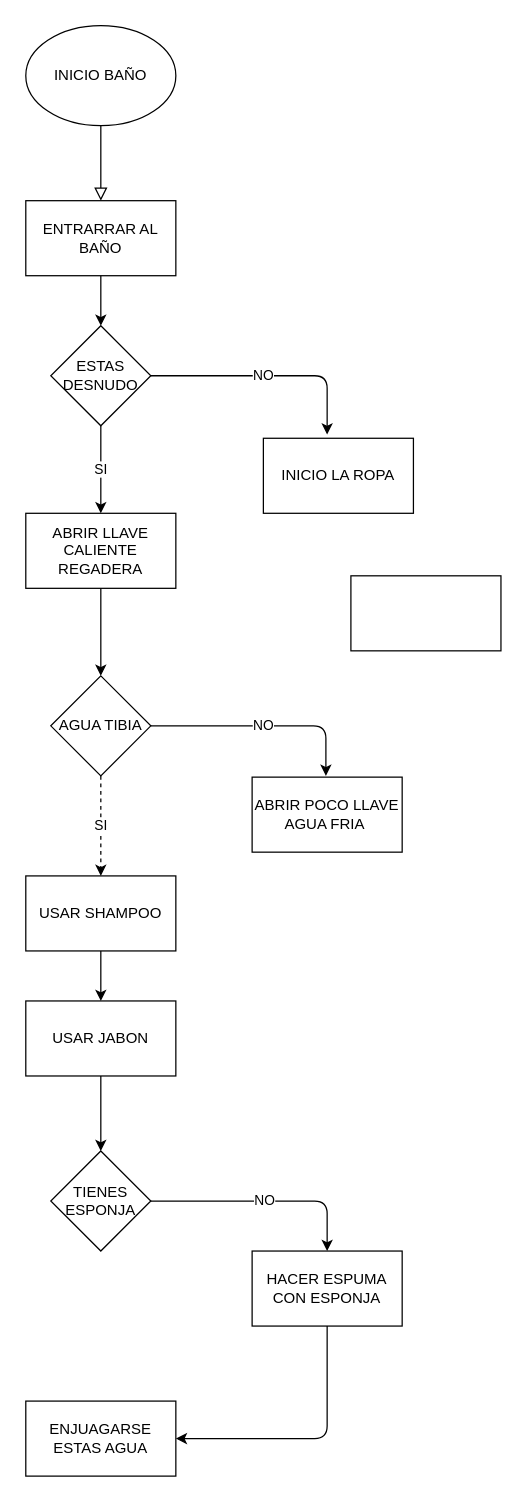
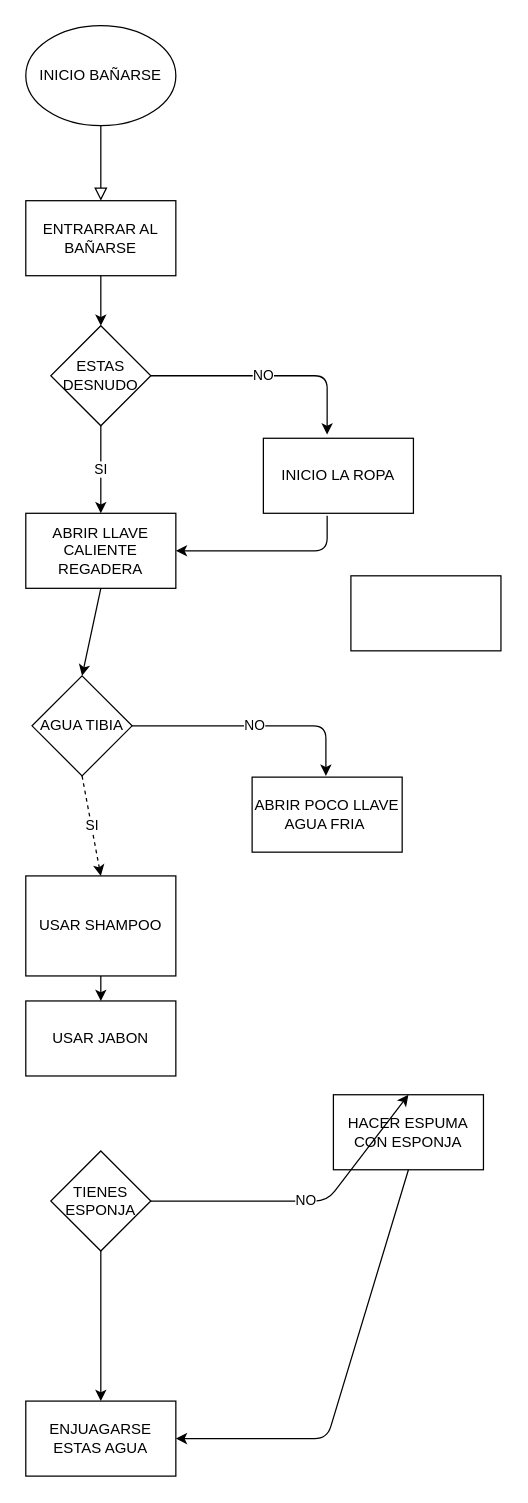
(101, 76) -> (101, 76)
(101, 238) -> (101, 238)
none -> (267, 551)
(101, 726) -> (82, 726)
(101, 913) -> (101, 926)
(101, 1109) -> none
(327, 1288) -> (408, 1132)
none -> (101, 1322)
